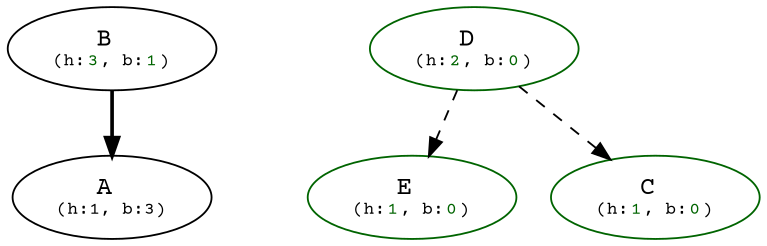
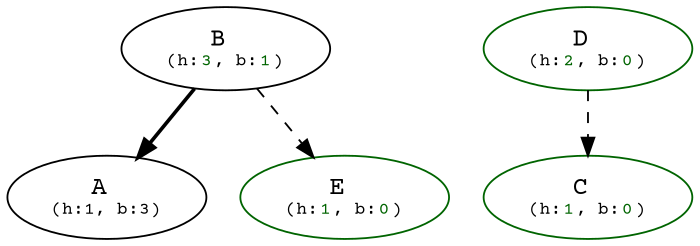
(447, 115) -> (279, 116)
